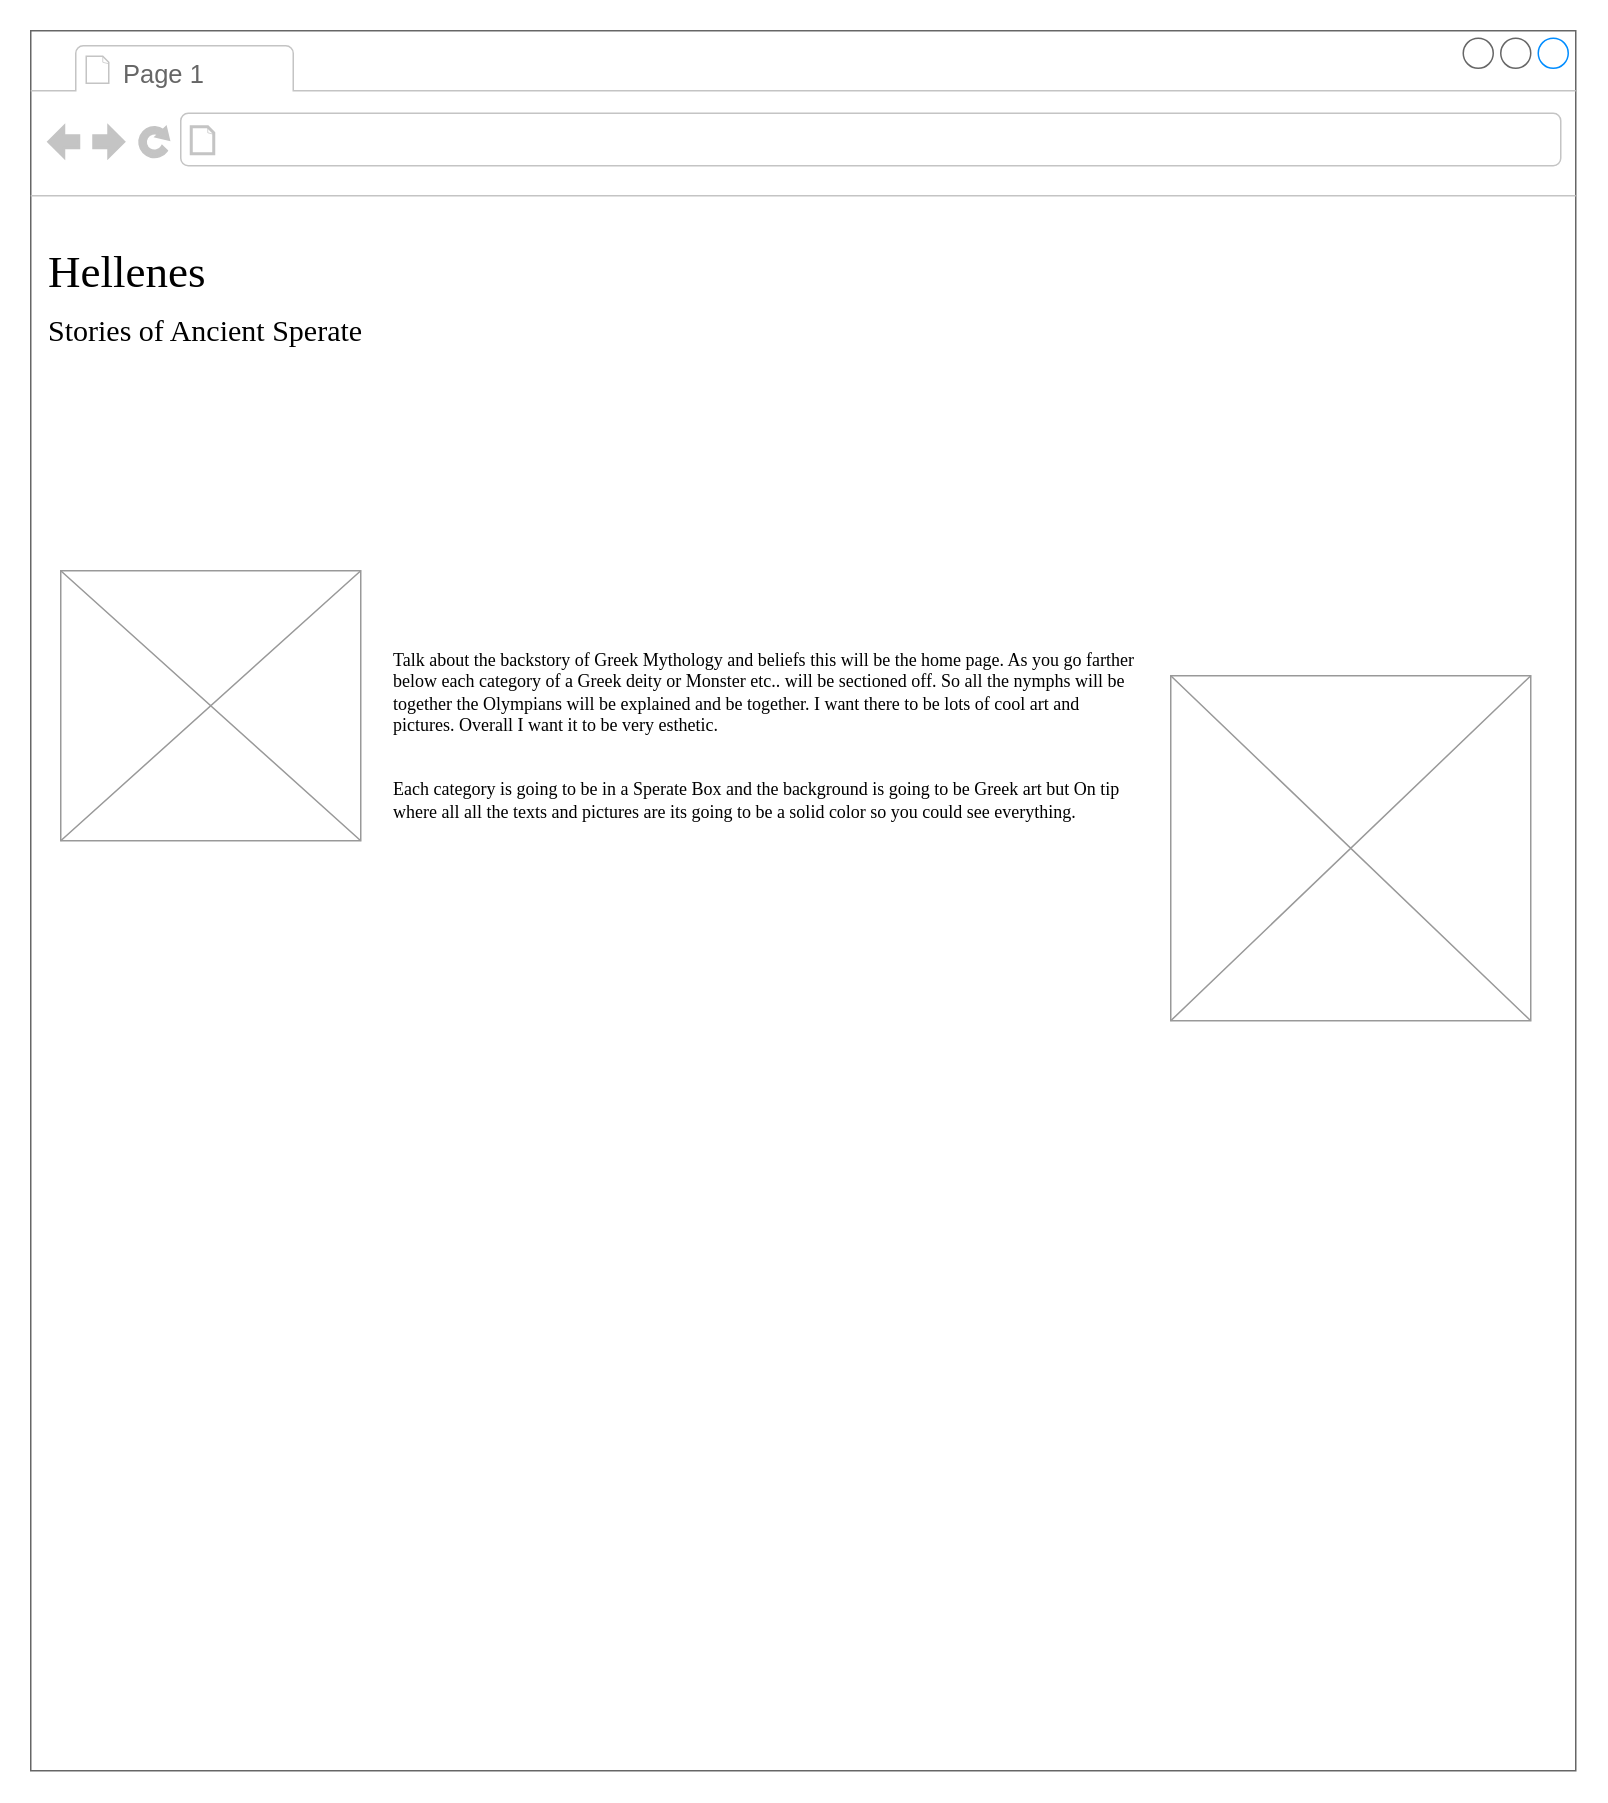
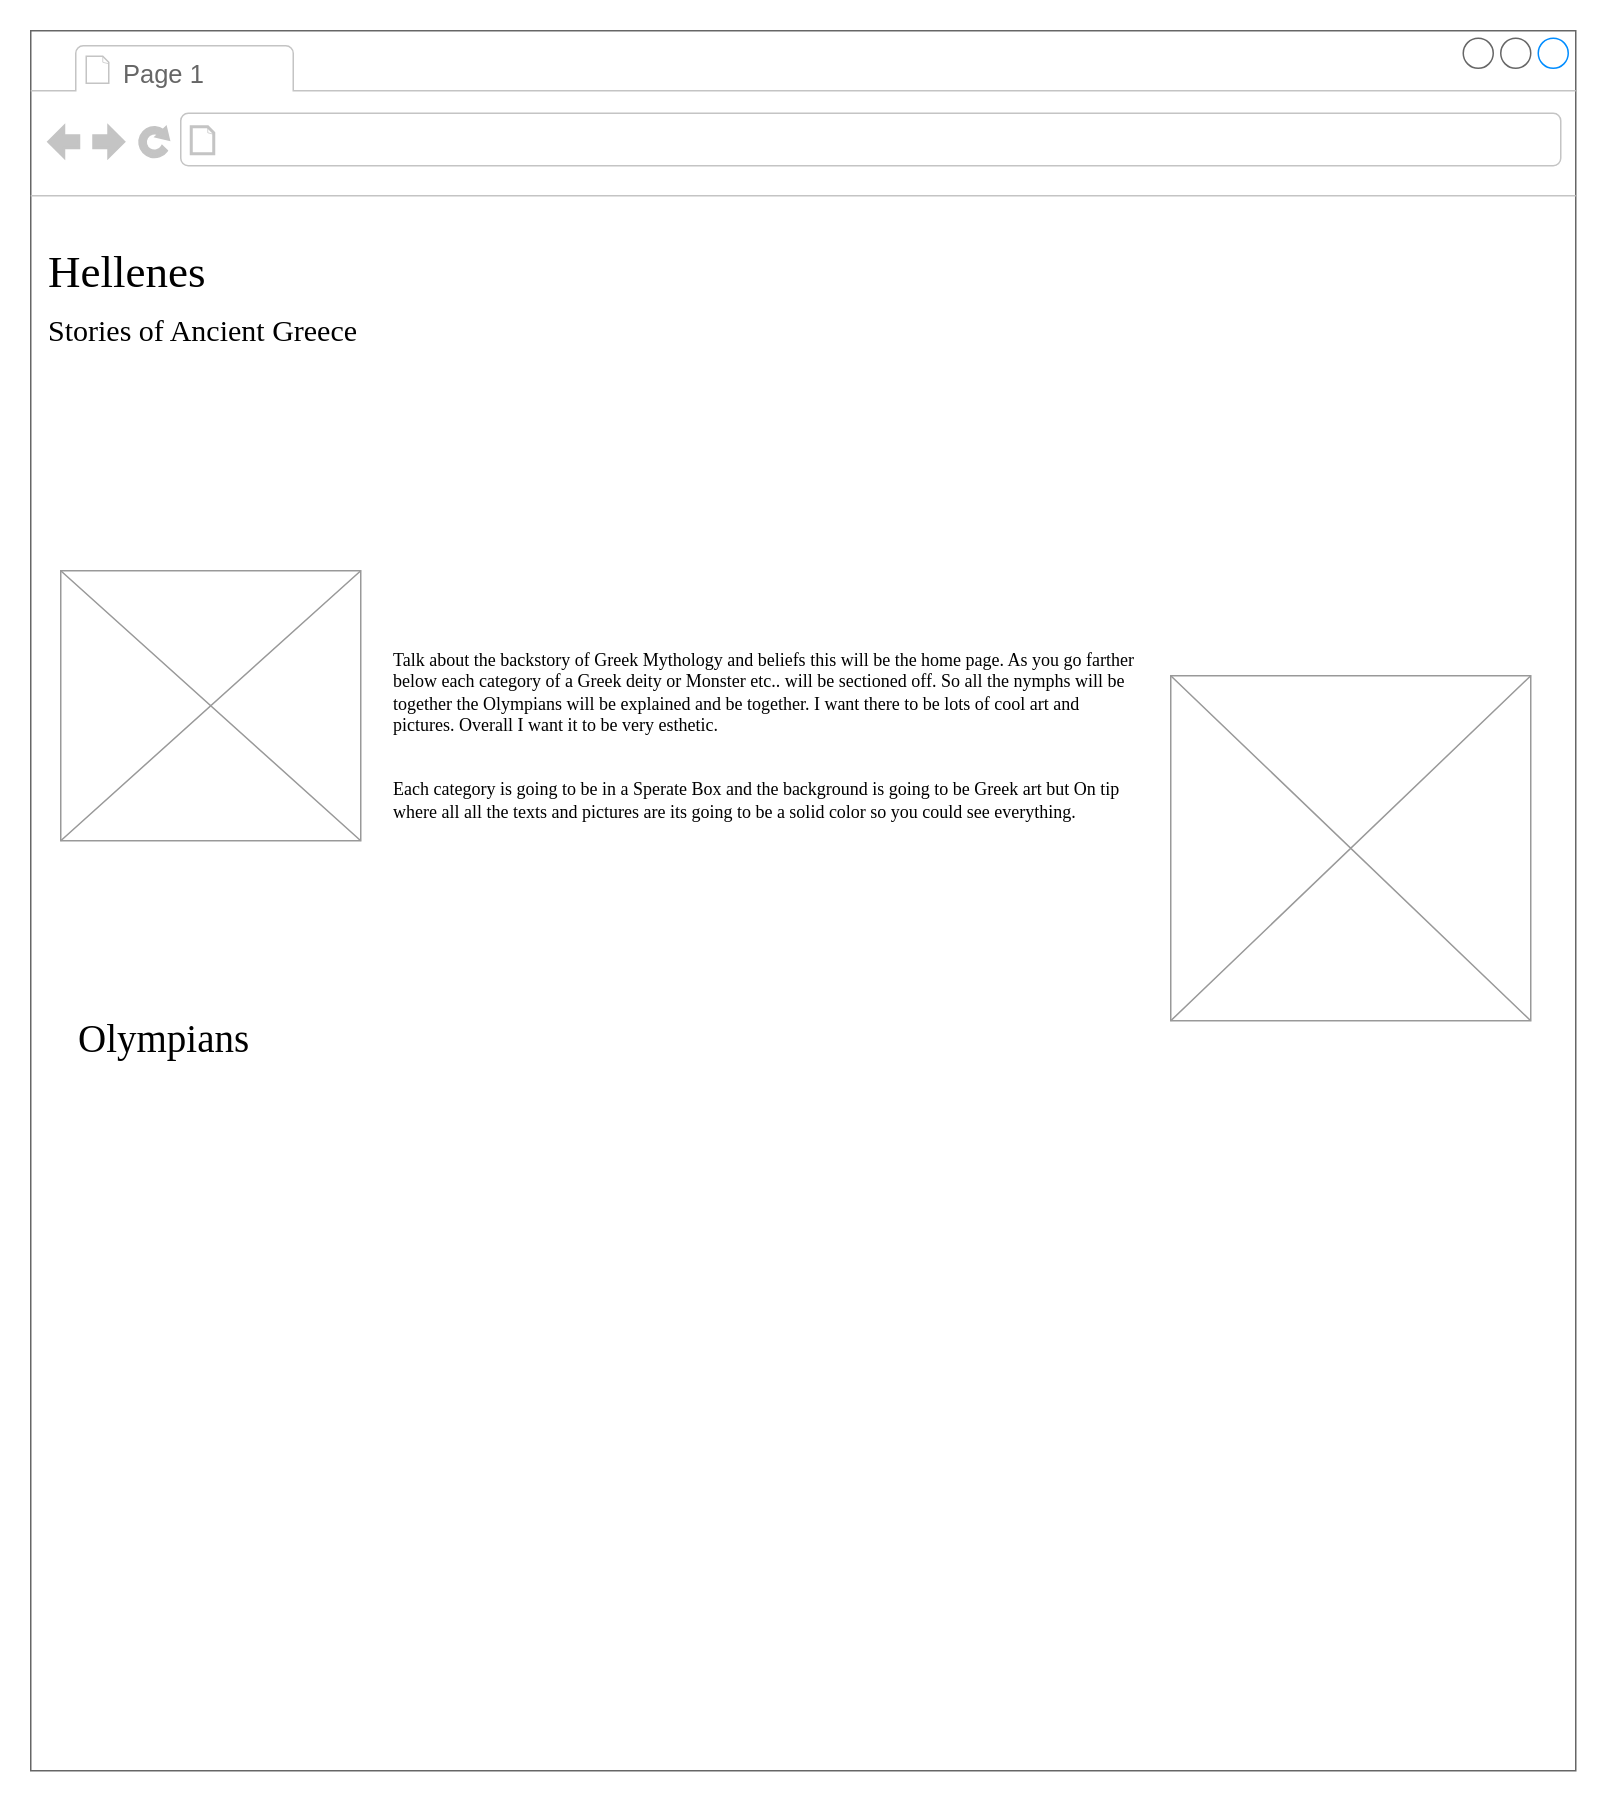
(353, 299) -> (340, 299)
none -> (353, 1066)
